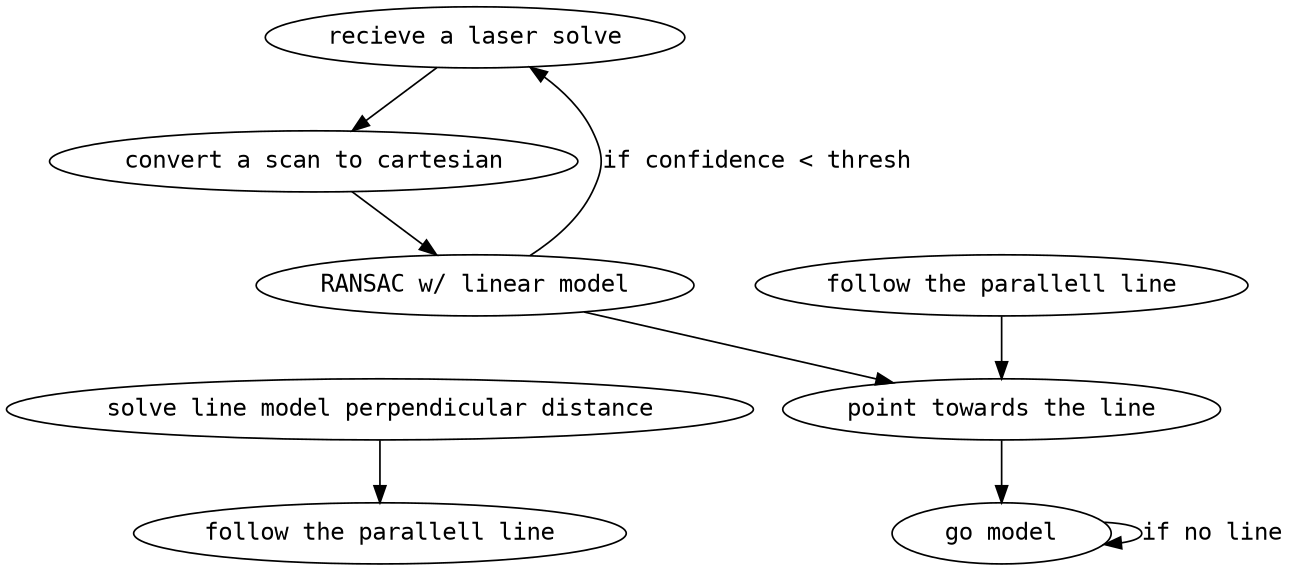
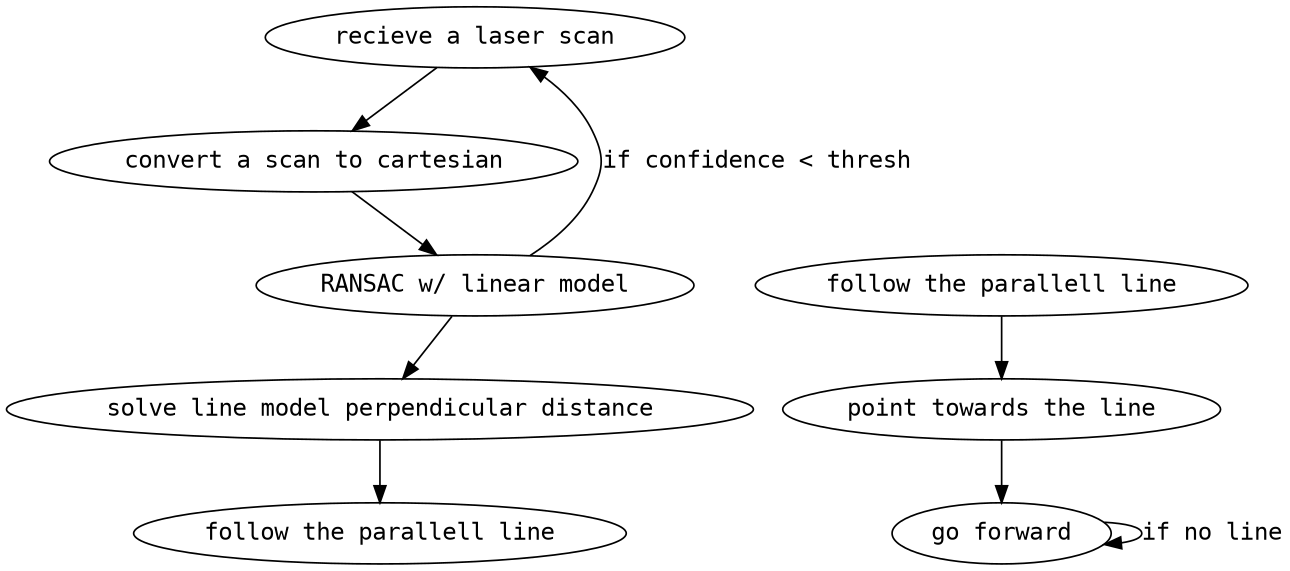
(475, 37) -> (475, 37)
(730, 346) -> (433, 341)
(1002, 533) -> (1002, 533)
